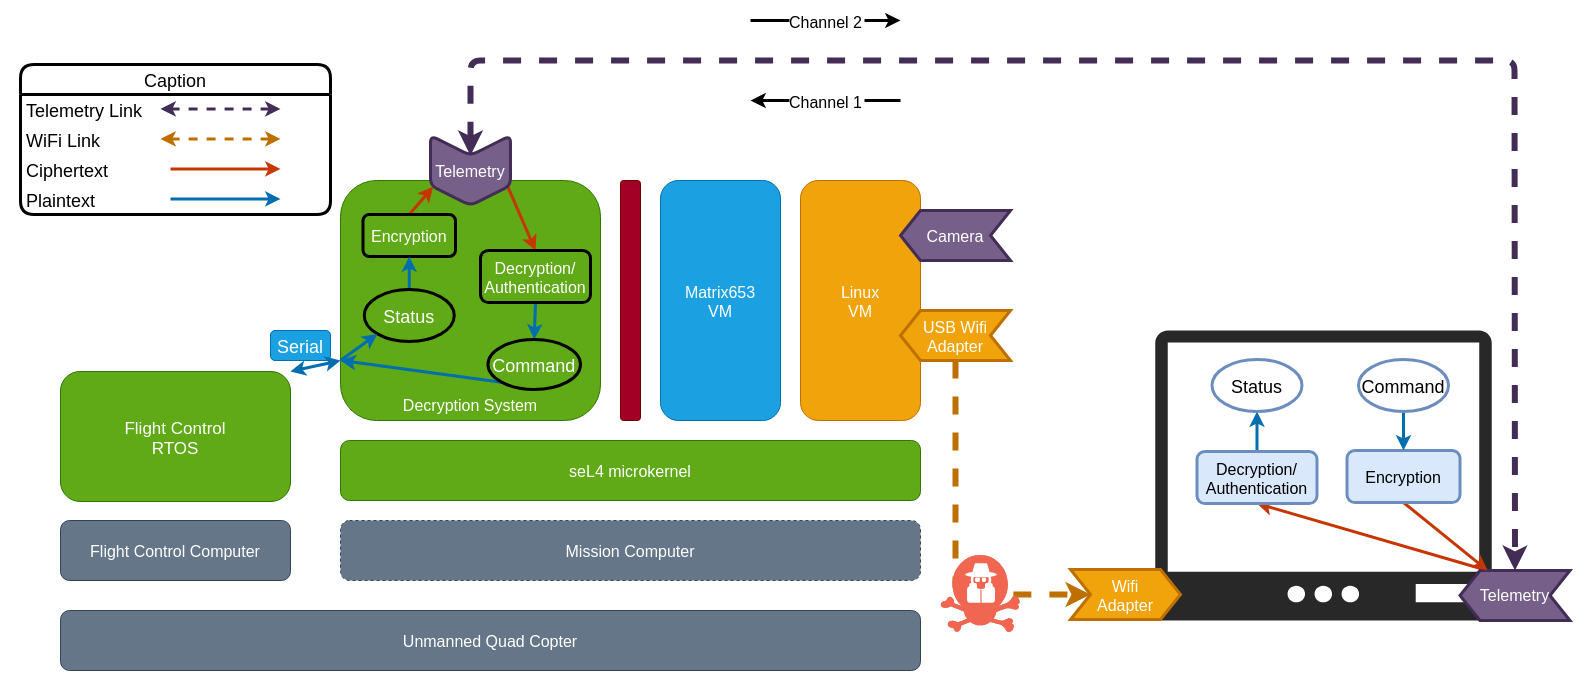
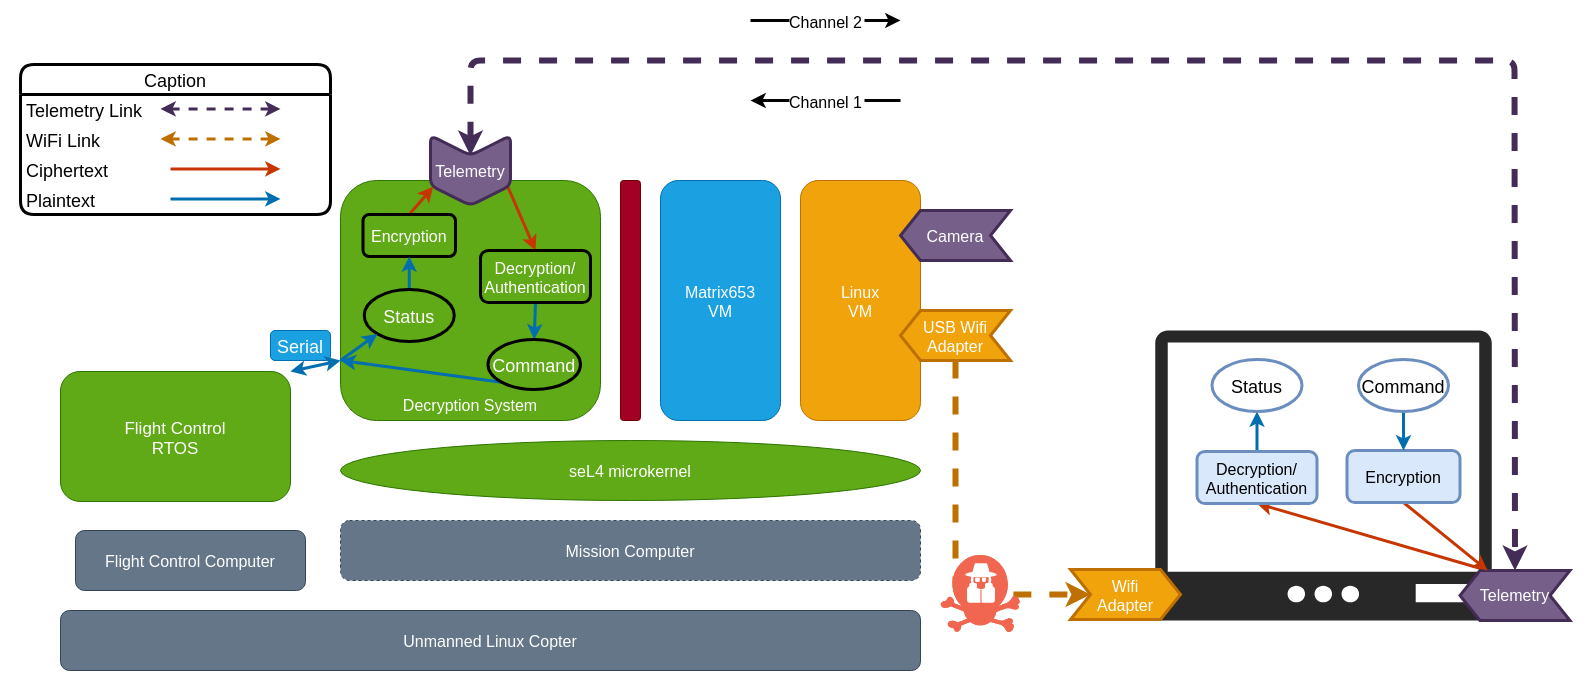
(631, 471) -> (631, 471)
(176, 551) -> (191, 561)
(490, 642) -> (490, 642)
